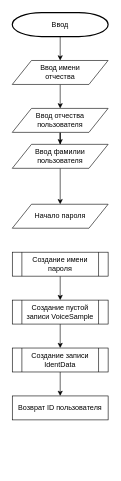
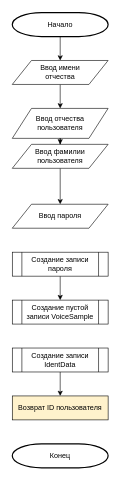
(60, 24) -> (60, 24)
(60, 120) -> (60, 123)
(60, 216) -> (60, 216)
(60, 264) -> (60, 264)
(60, 342) -> none
(60, 408) -> (60, 408)
none -> (60, 456)
